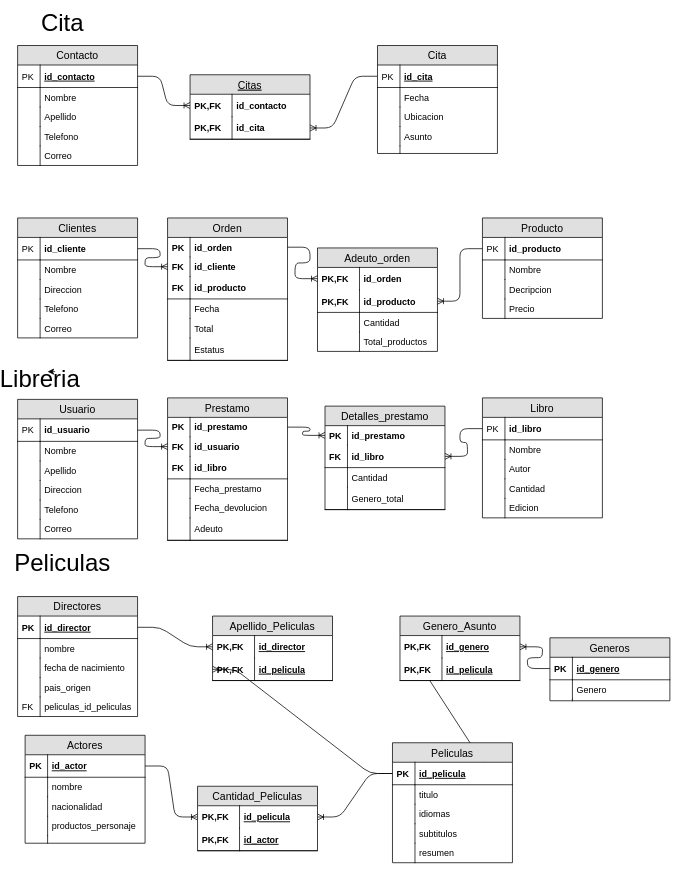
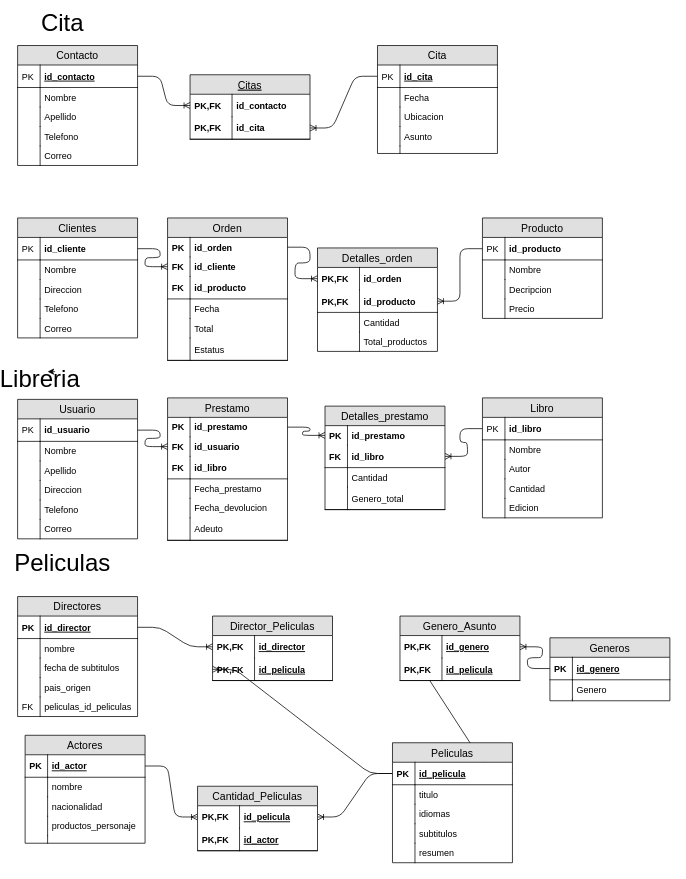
(377, 258) -> (377, 258)
(272, 627) -> (272, 627)
(87, 668) -> (87, 668)
